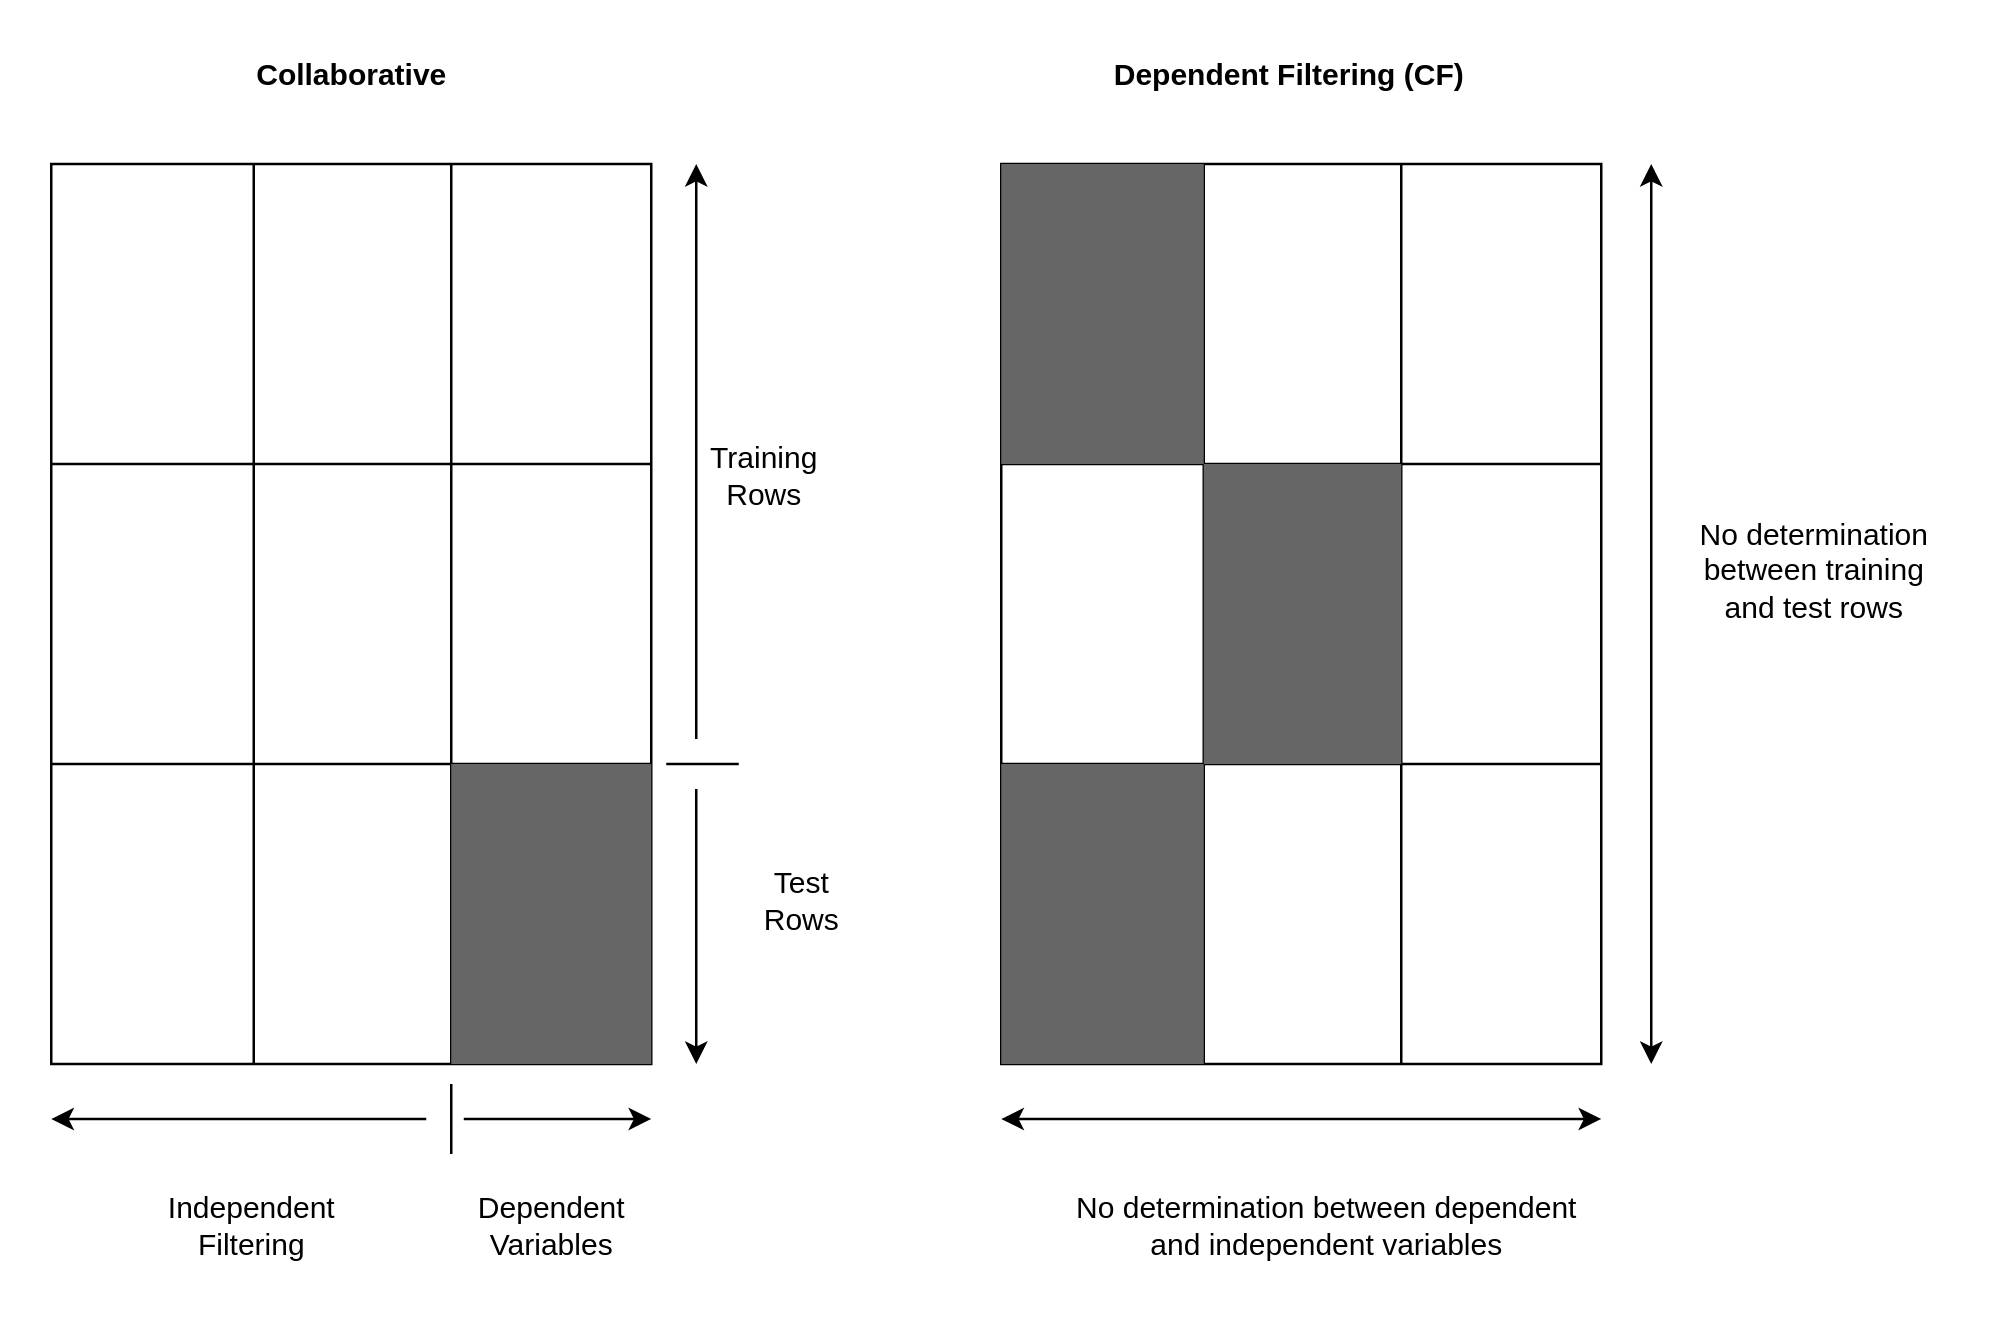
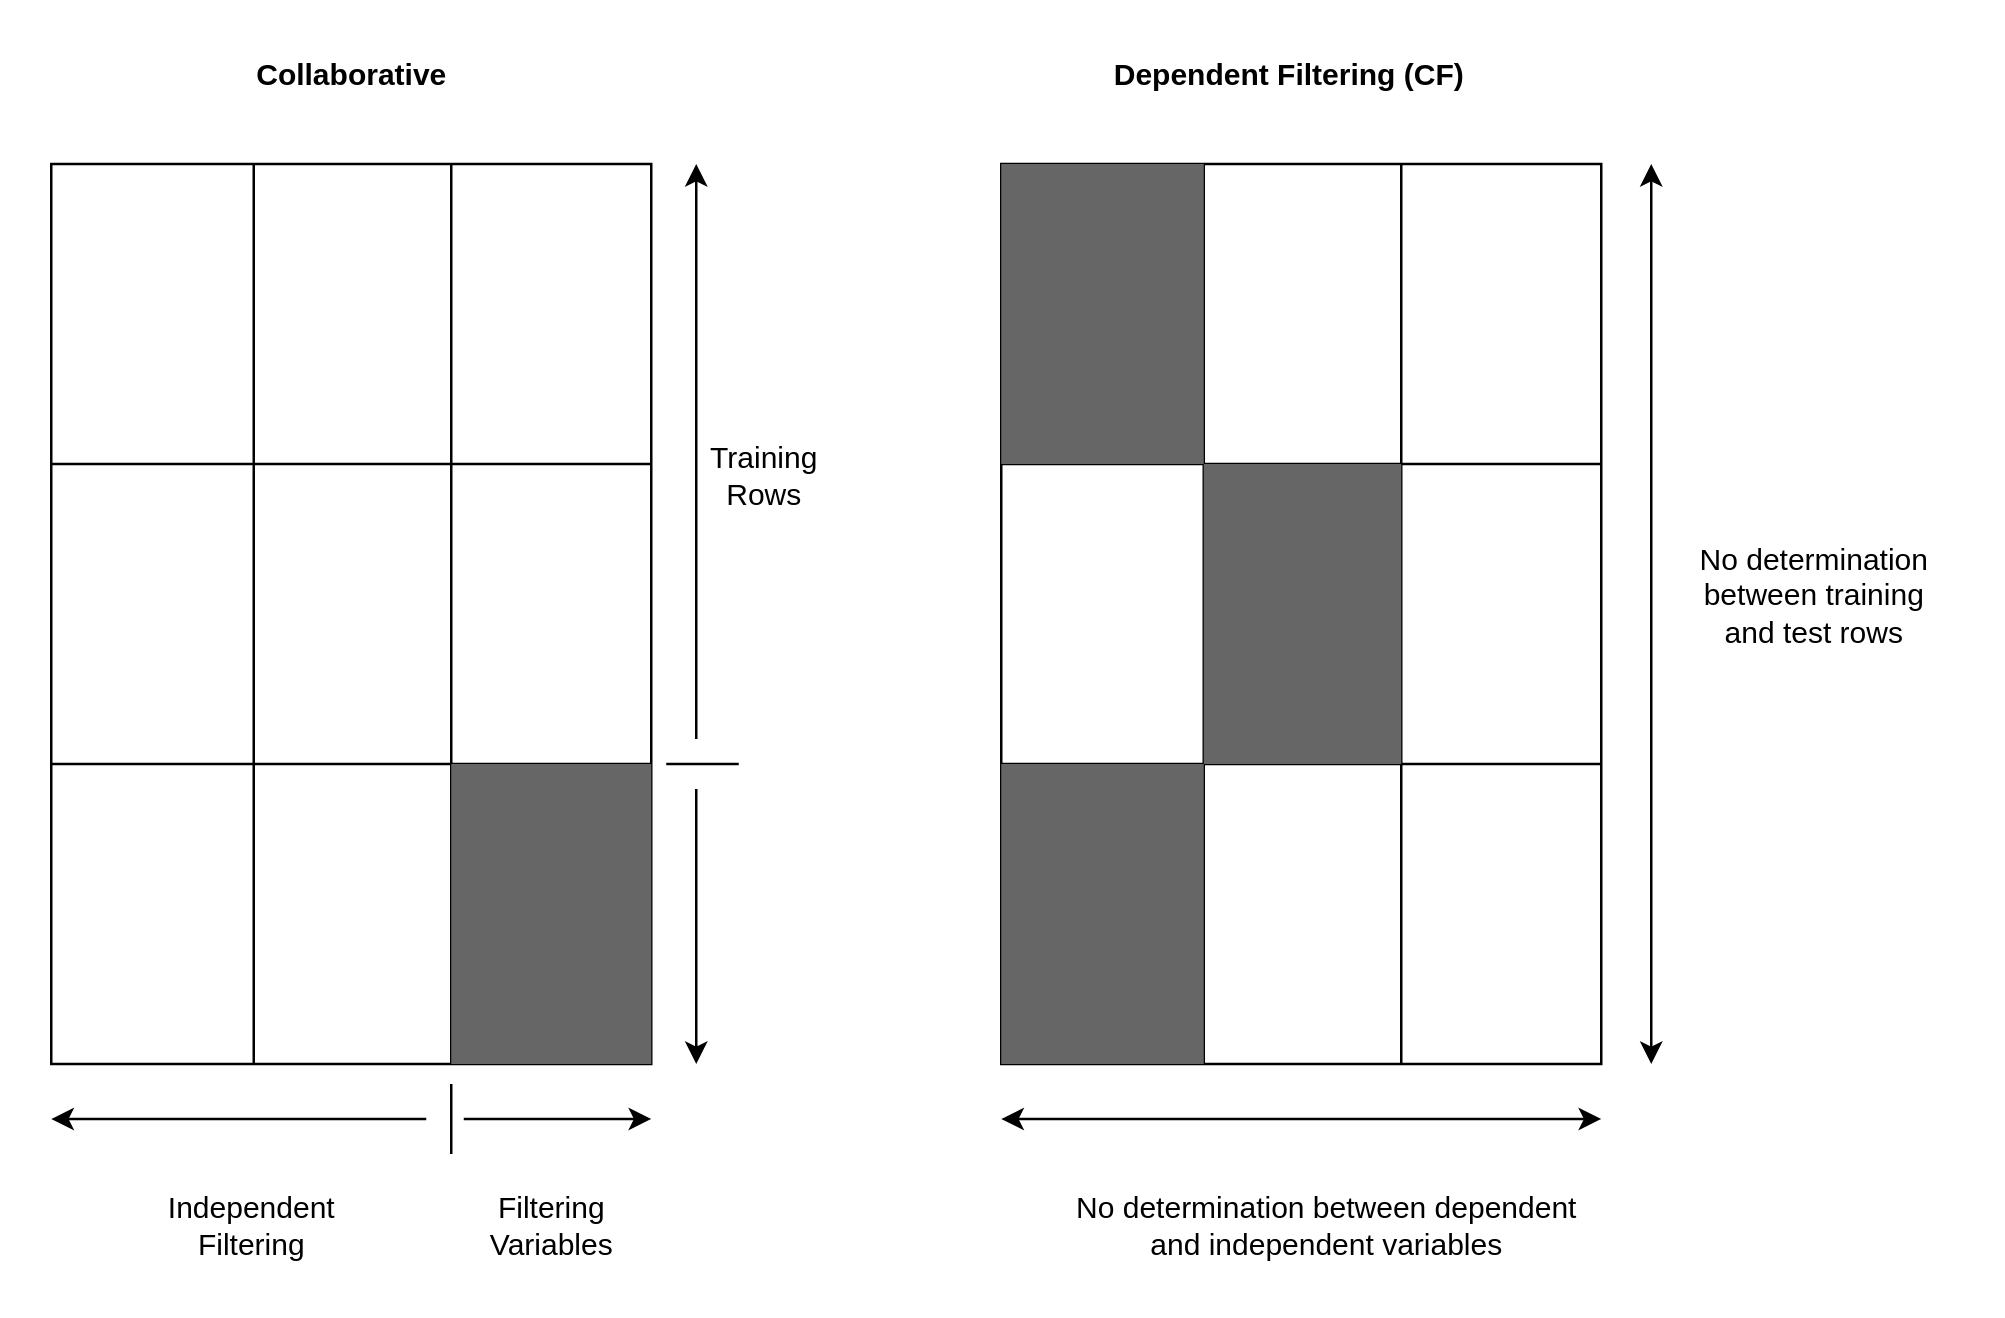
(1814, 589) -> (1814, 614)
(801, 901) -> none
(553, 1226) -> (553, 1226)
